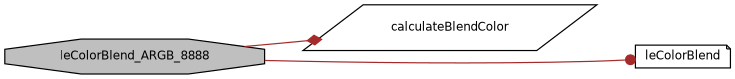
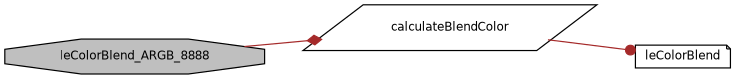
(445, 63) -> (587, 45)
